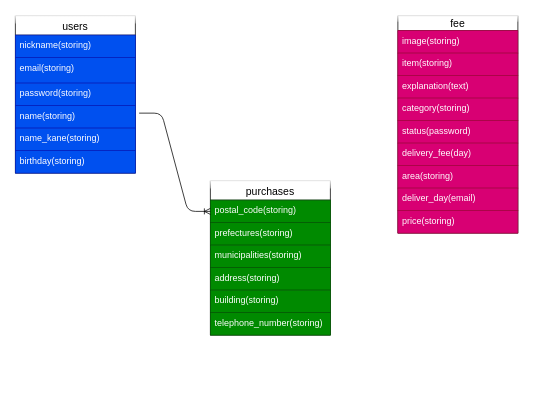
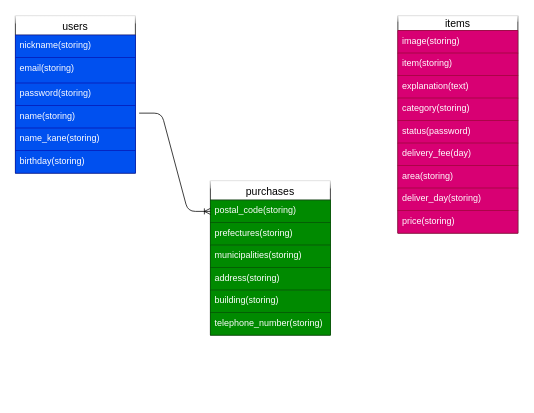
(458, 24) -> (458, 24)
(443, 198) -> (449, 198)
